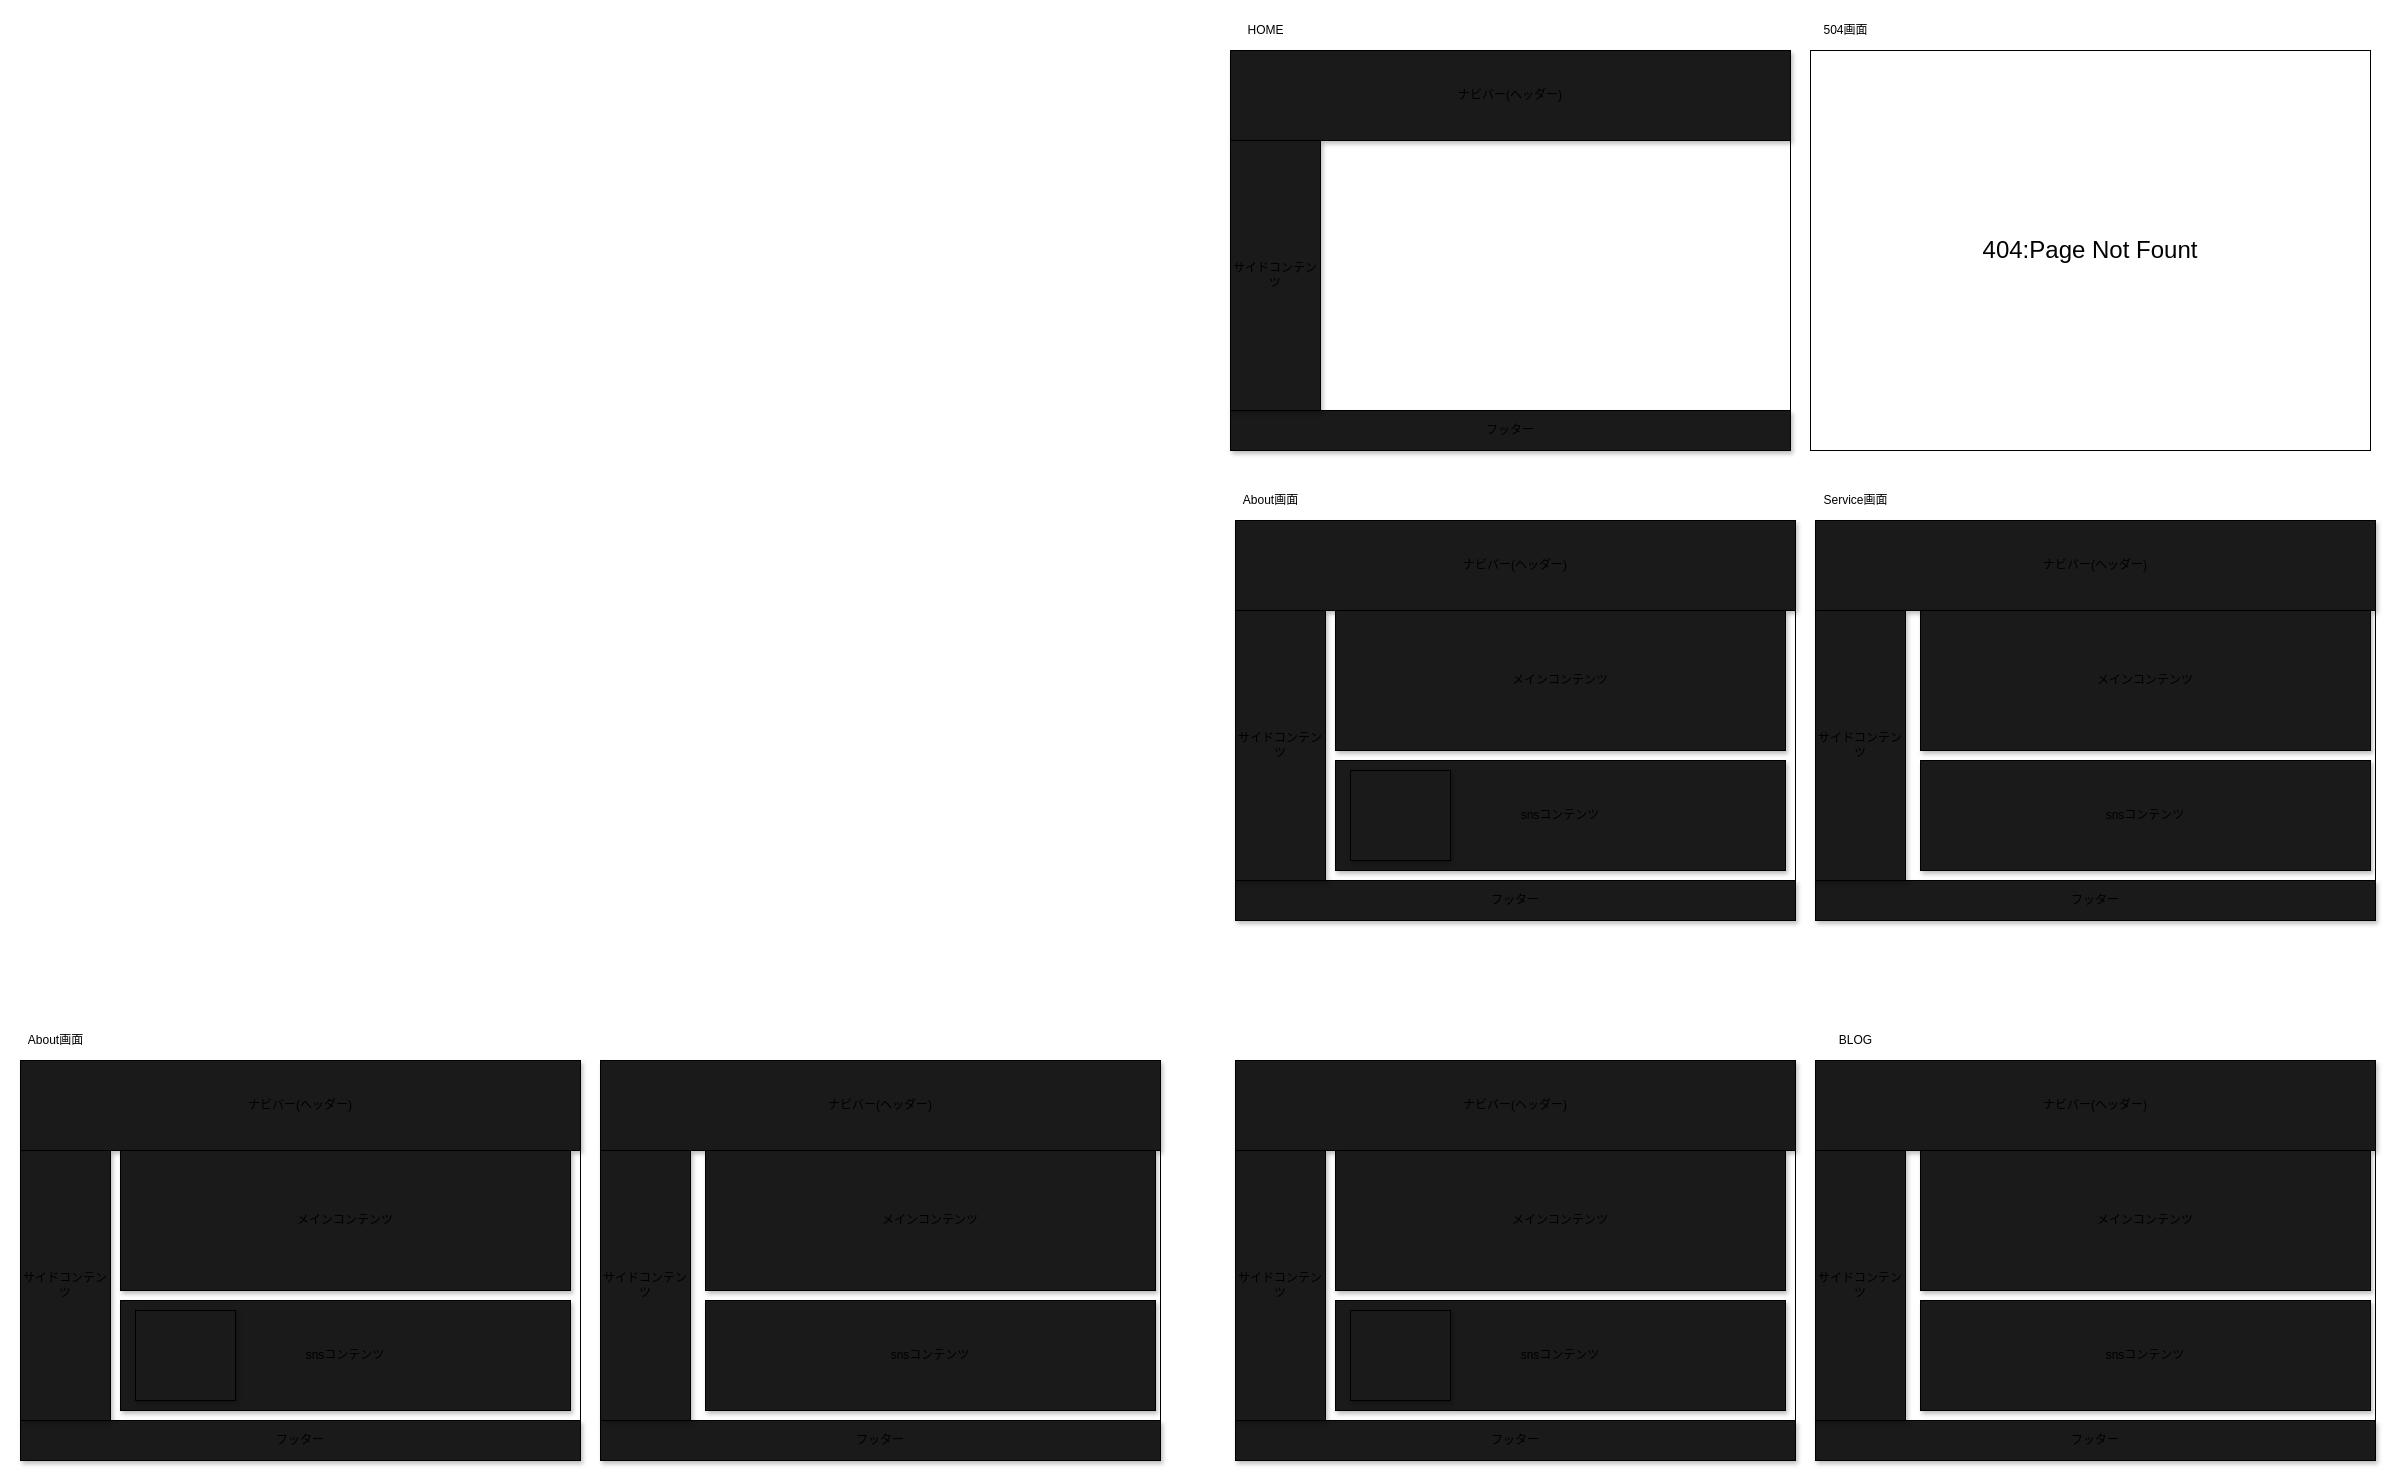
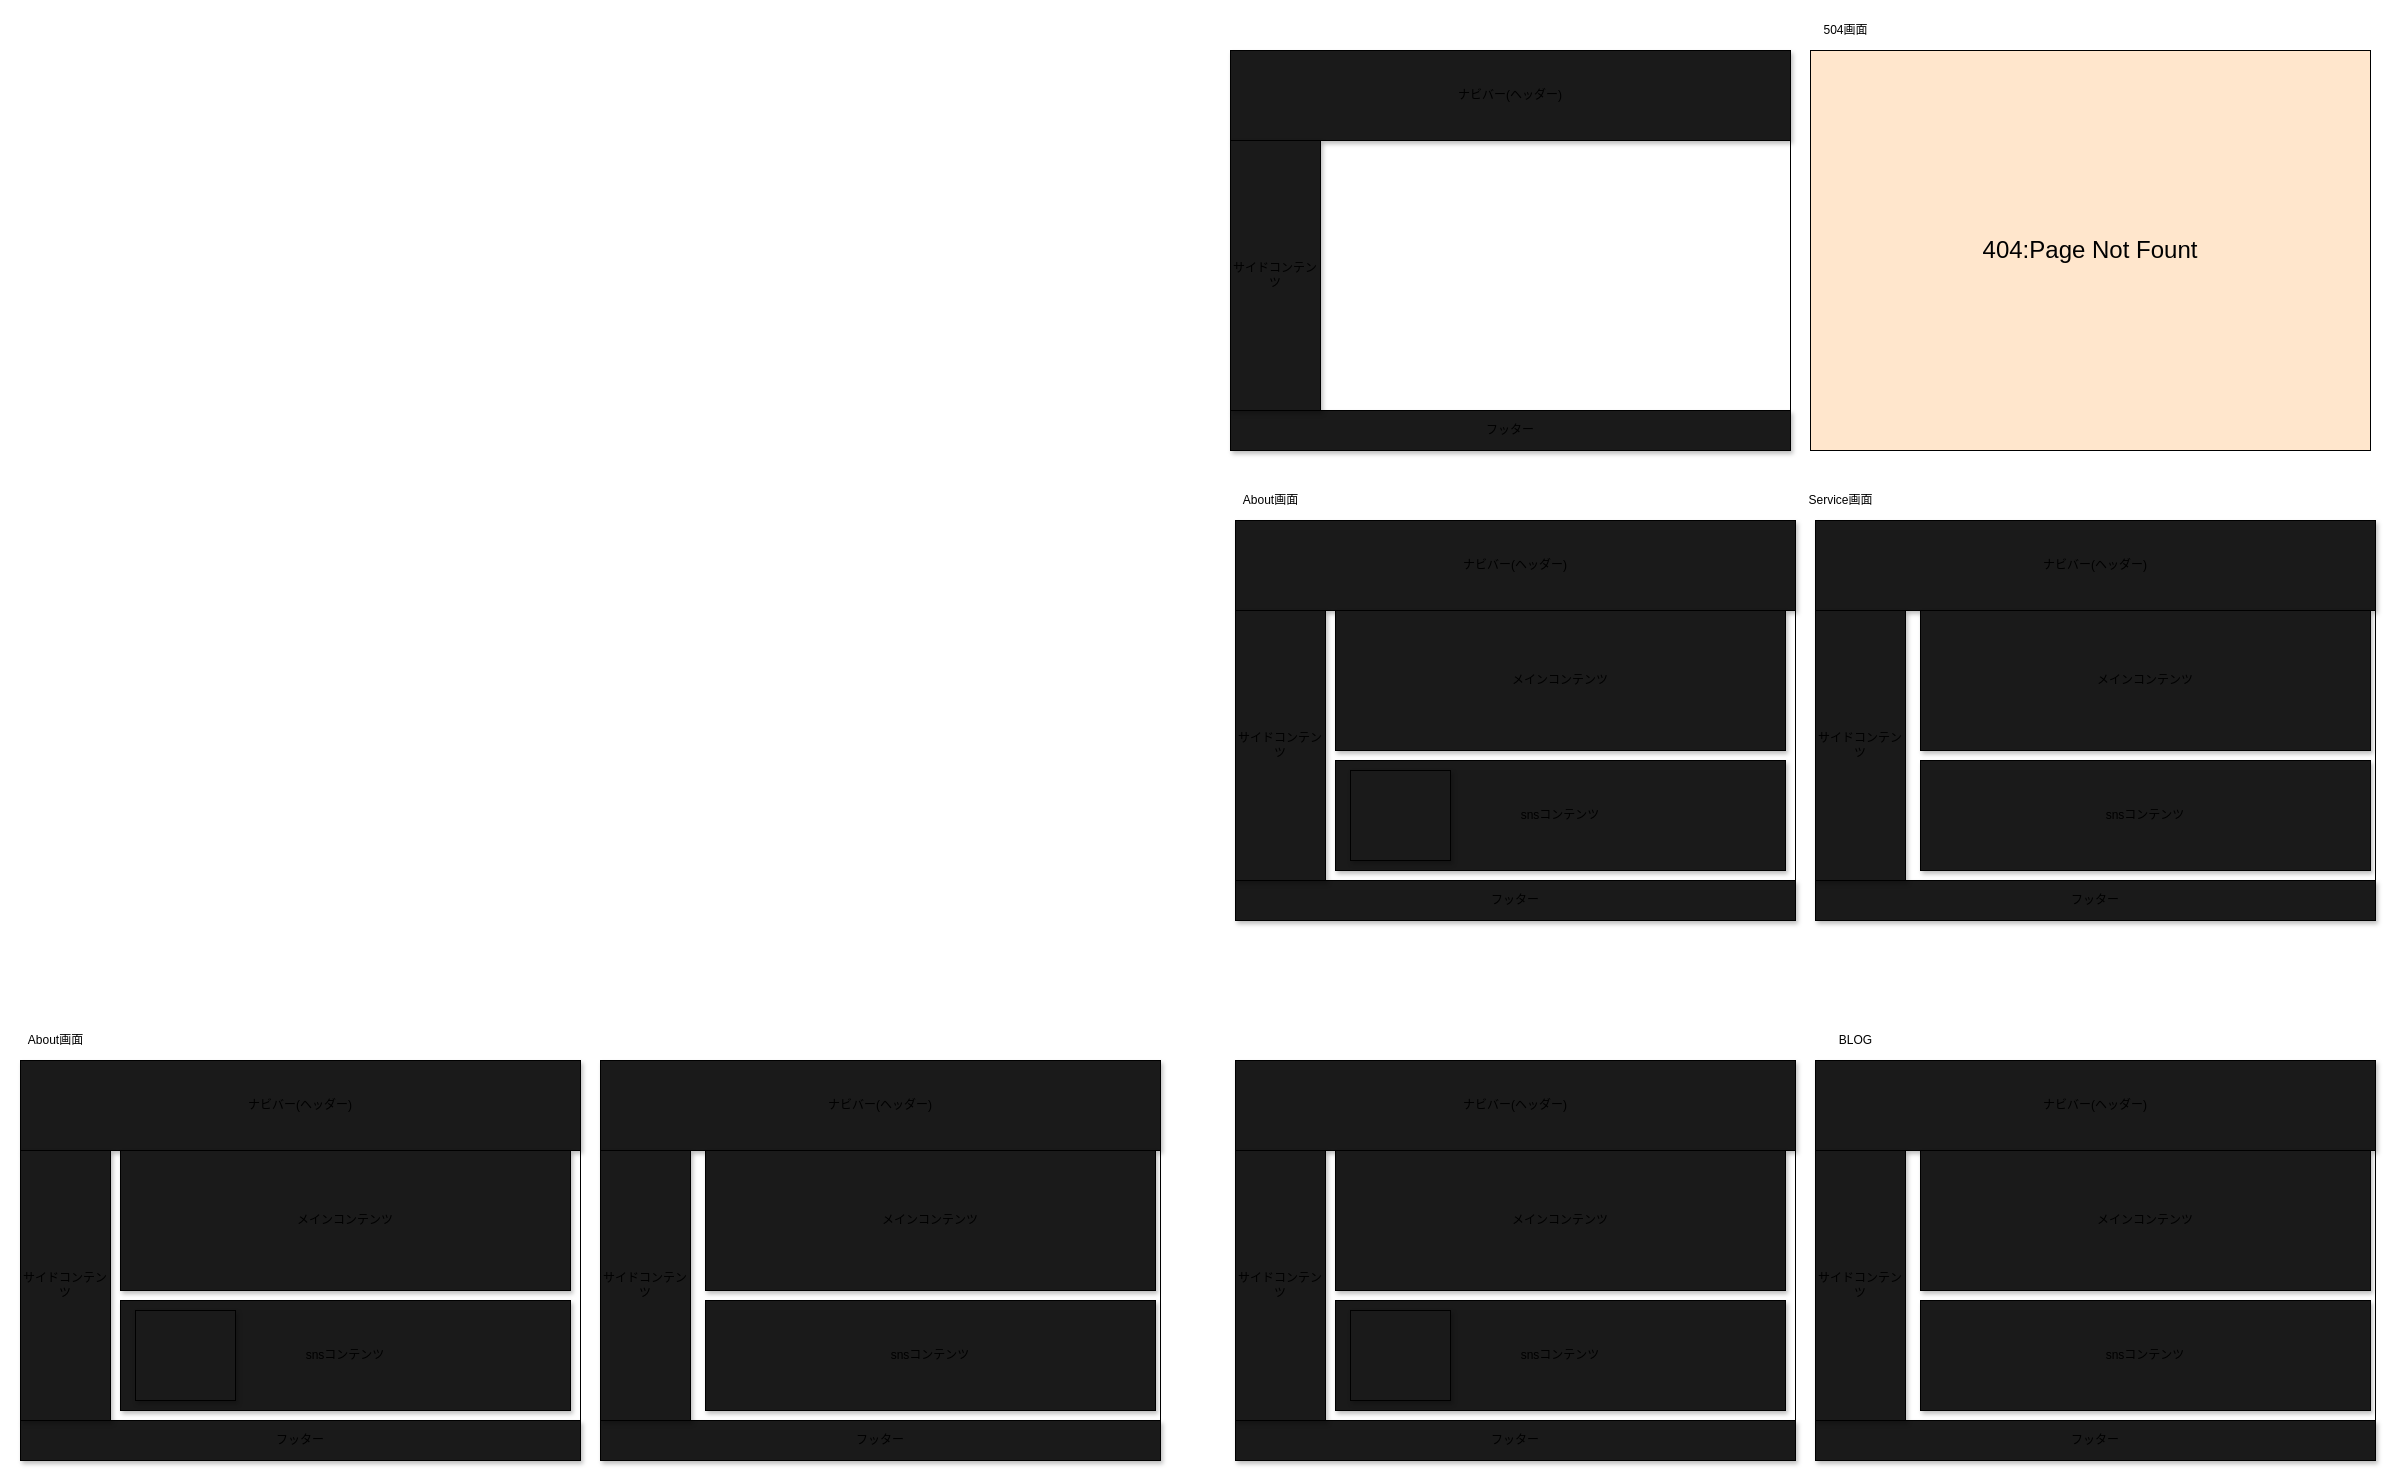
(1266, 31) -> none
(2091, 251) -> (2091, 251)
(1856, 501) -> (1841, 501)
